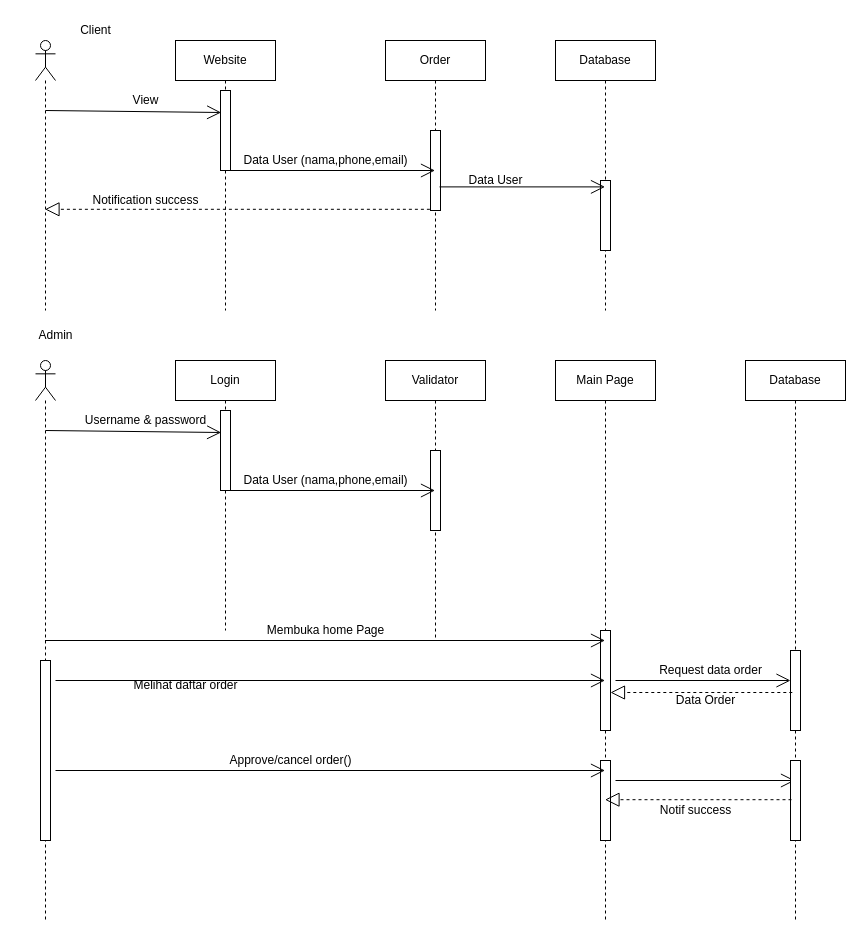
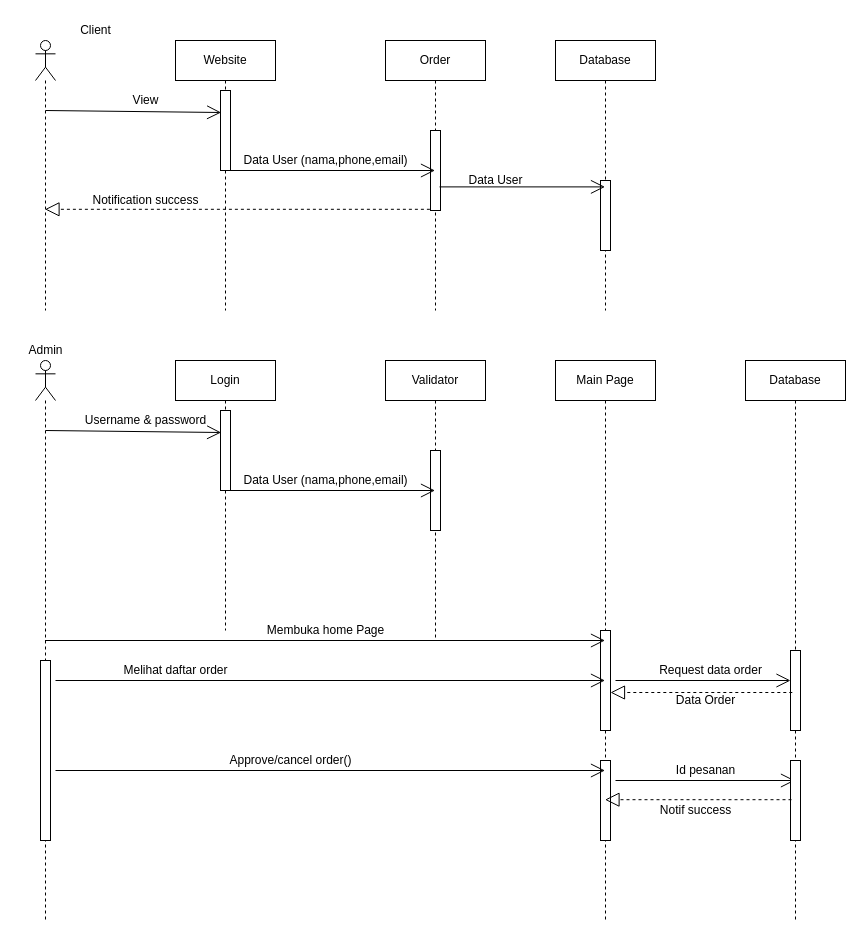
(56, 336) -> (46, 351)
(186, 686) -> (176, 671)
none -> (706, 771)
